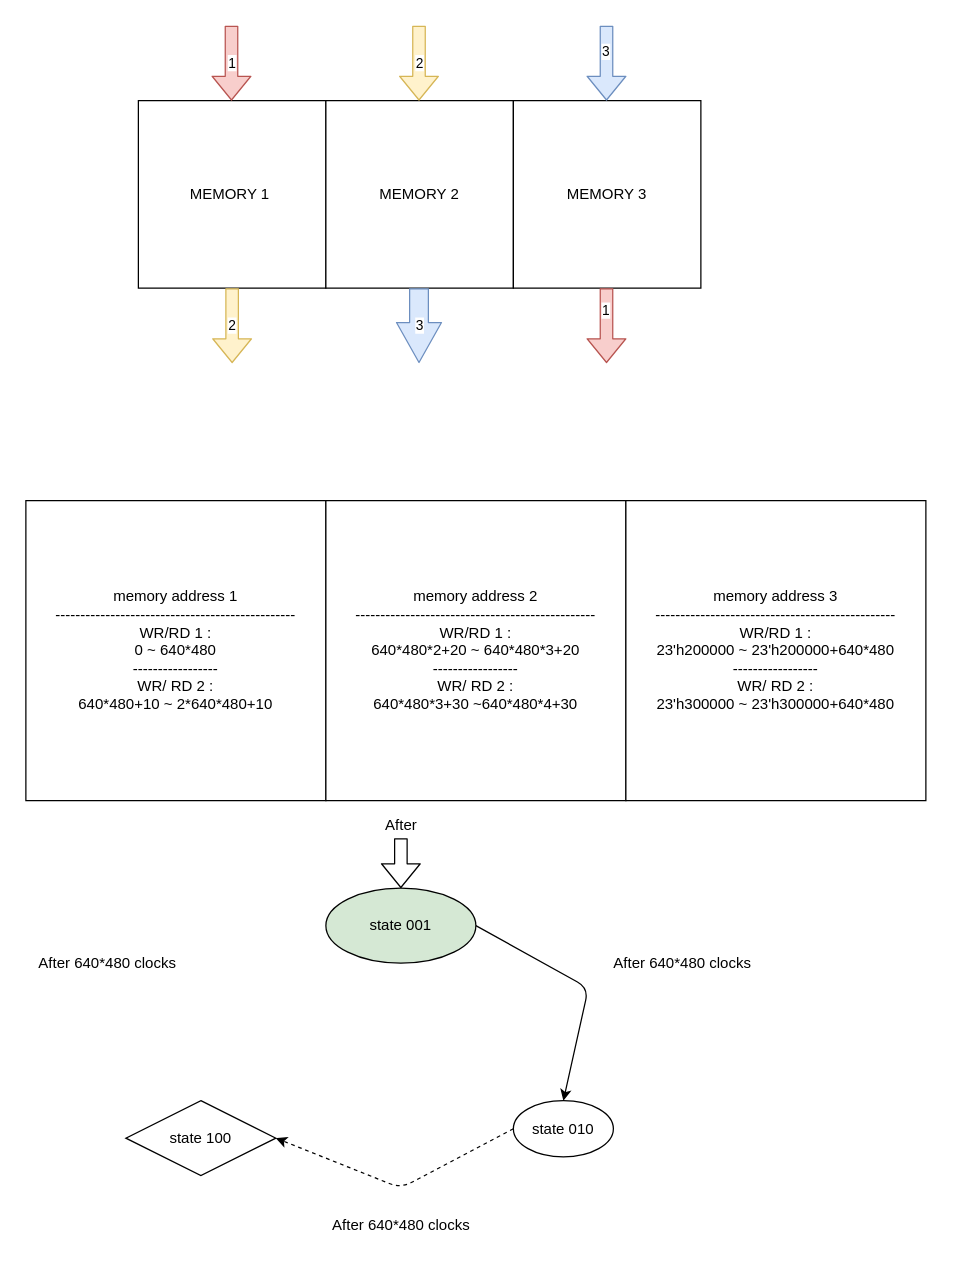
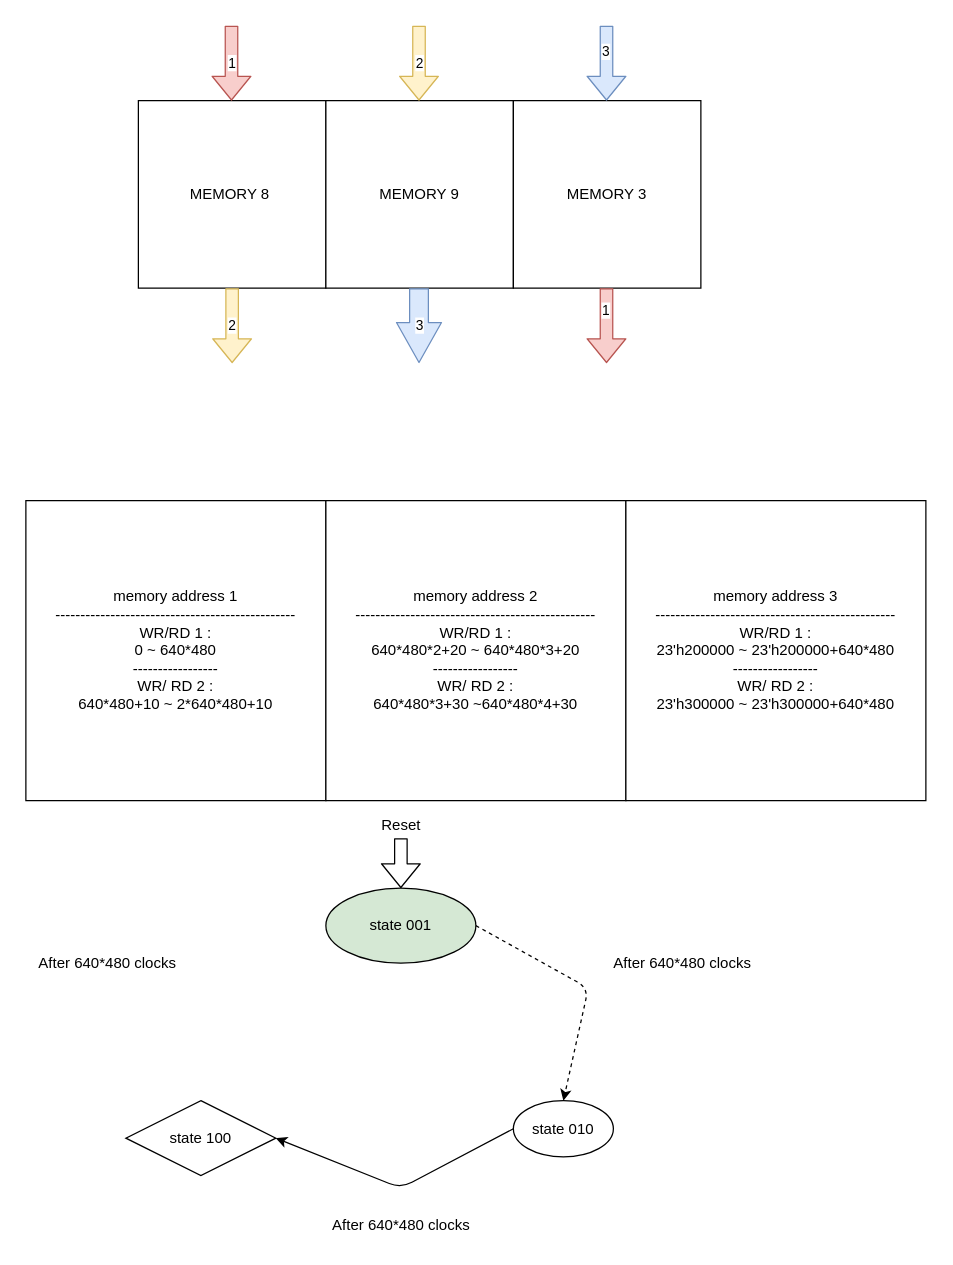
(232, 194) -> (232, 194)
(419, 194) -> (419, 194)
(401, 826) -> (401, 826)
(576, 982) -> (576, 982)
(402, 1185) -> (402, 1185)
